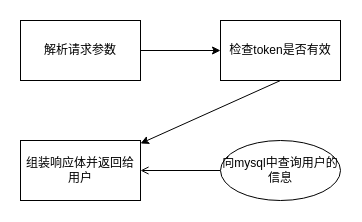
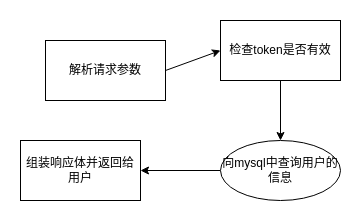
(81, 51) -> (106, 71)
(214, 110) -> (281, 107)
(146, 171) -> (148, 171)
